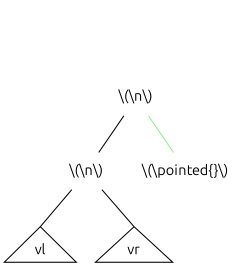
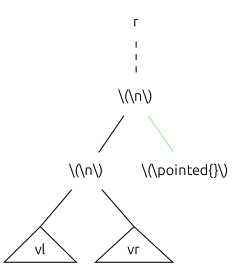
none -> (136, 23)
